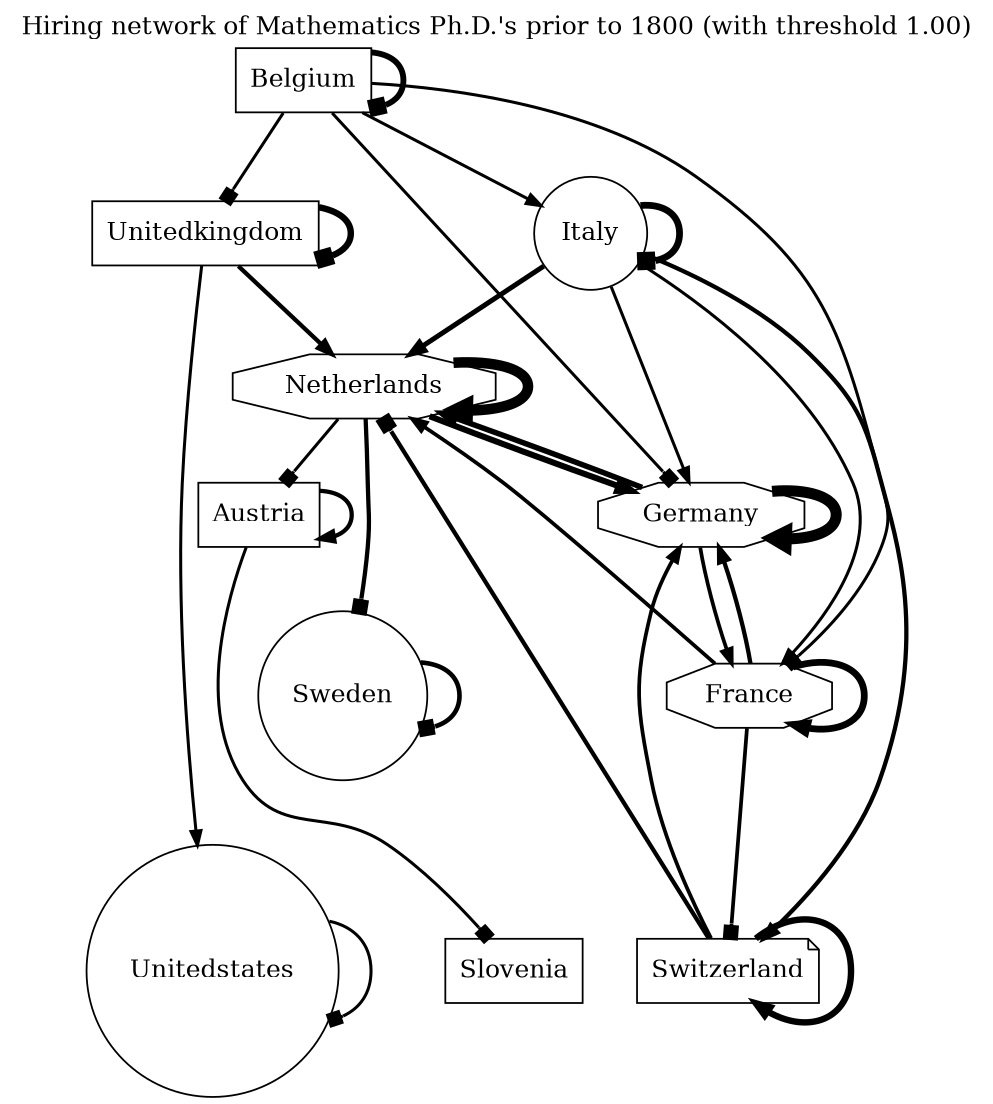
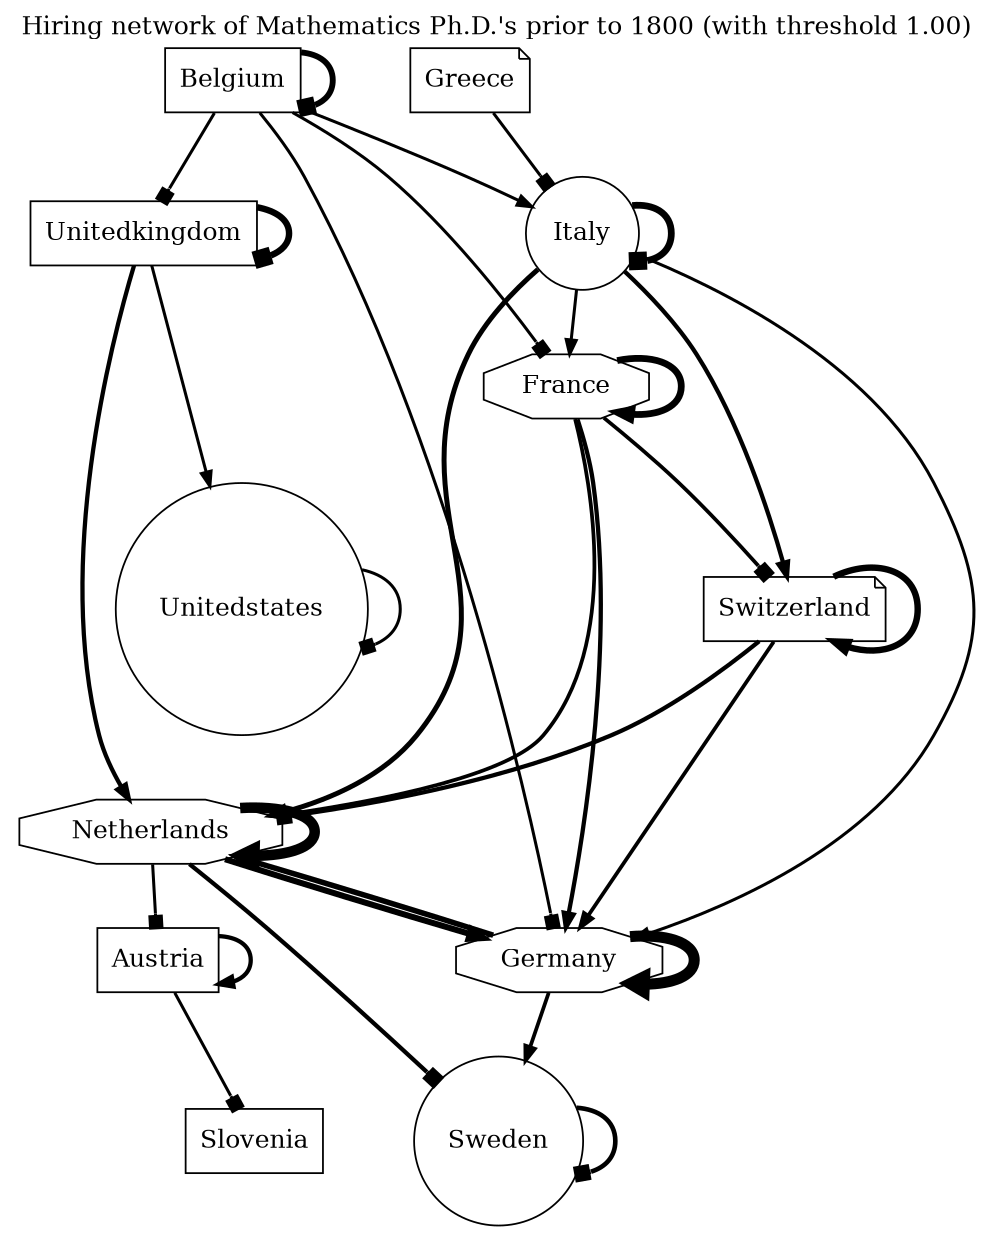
none -> (470, 80)
(712, 599) -> (539, 1020)
